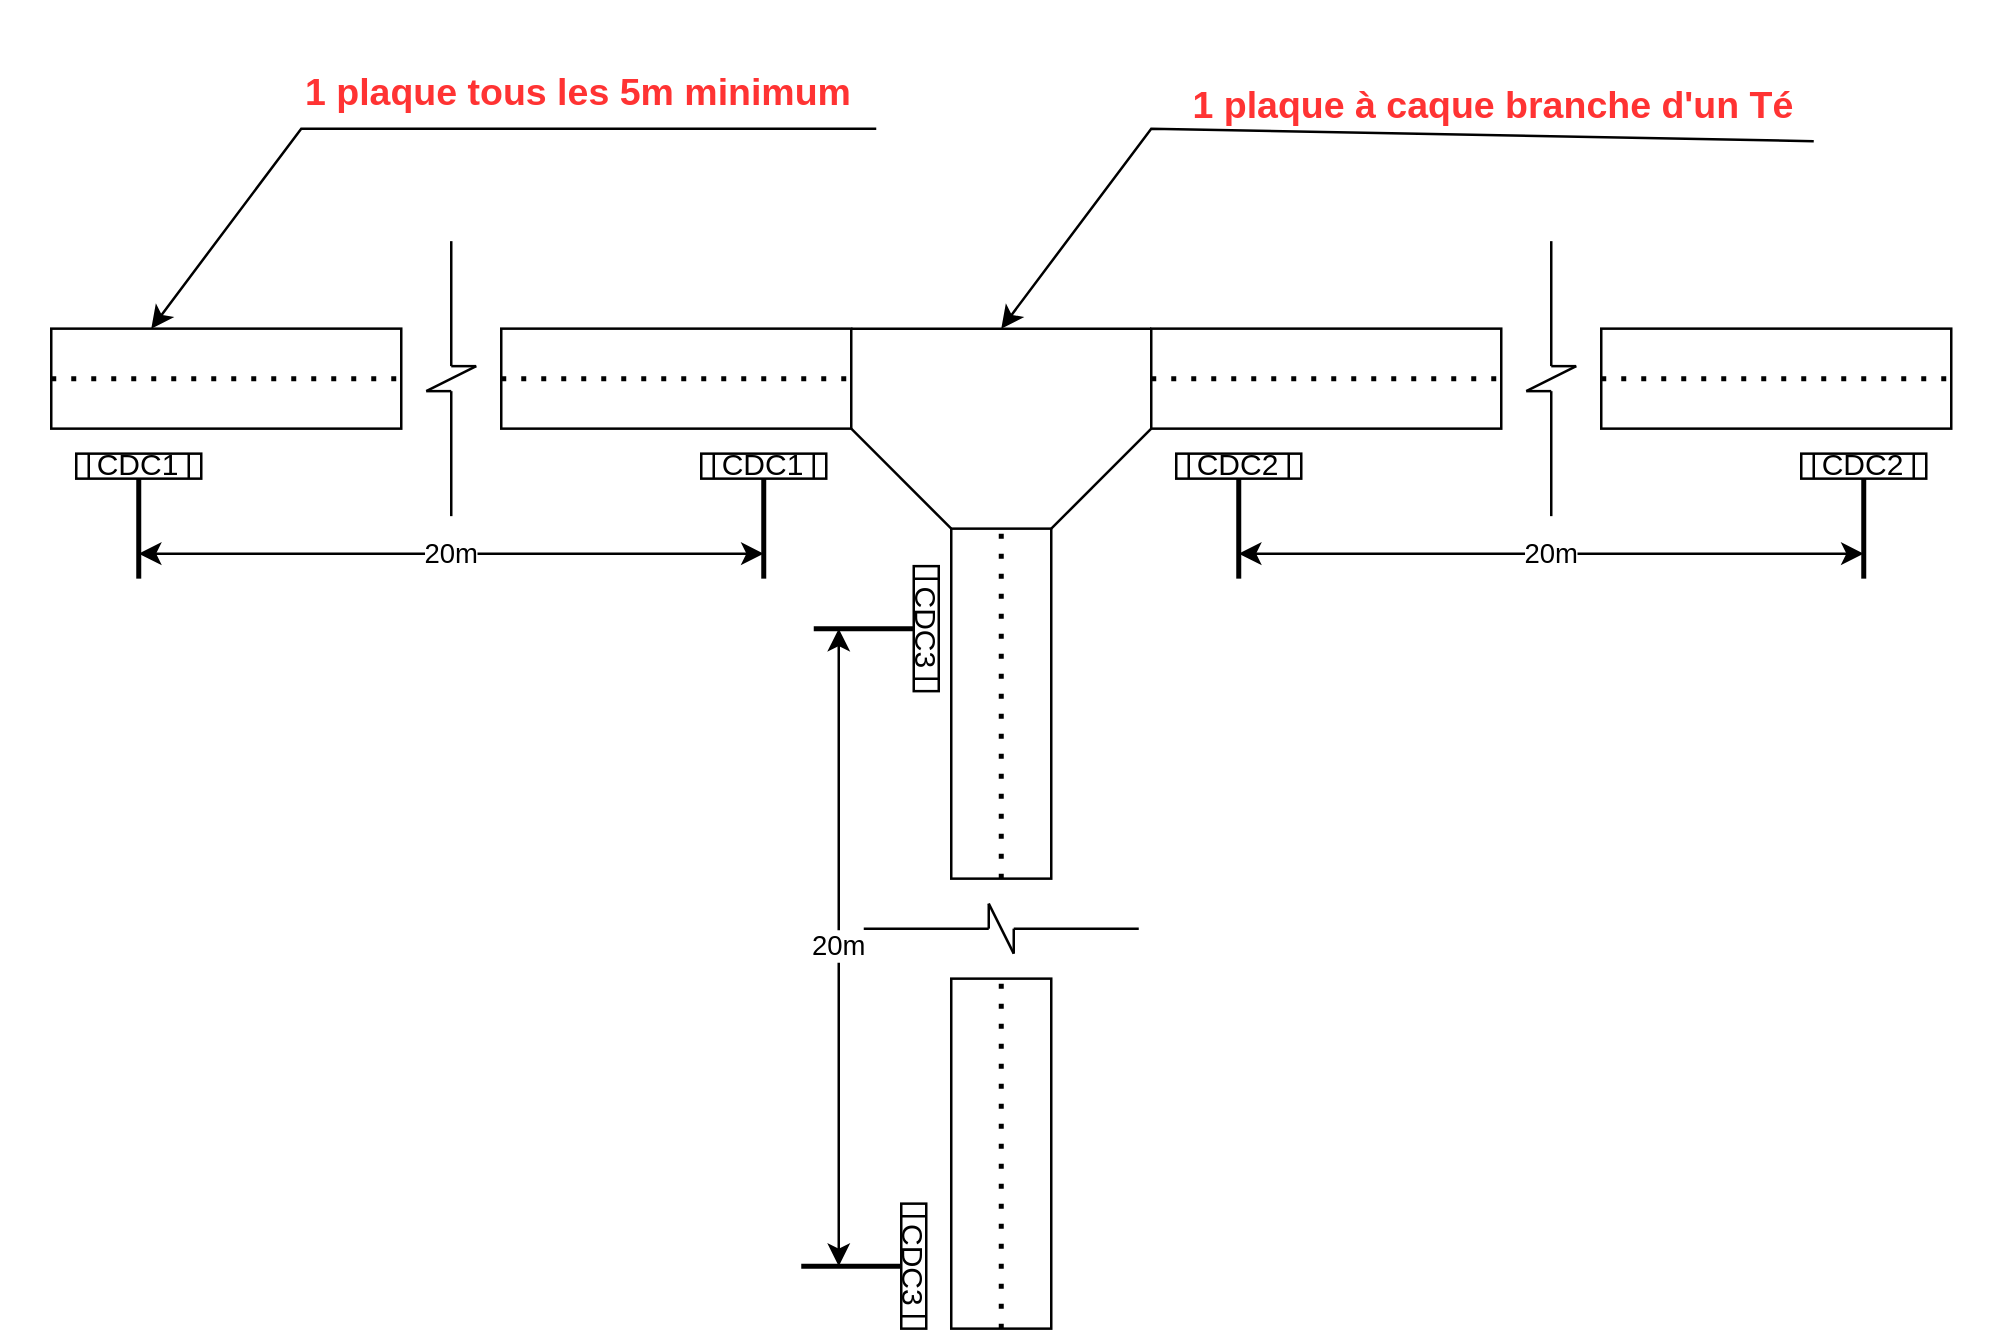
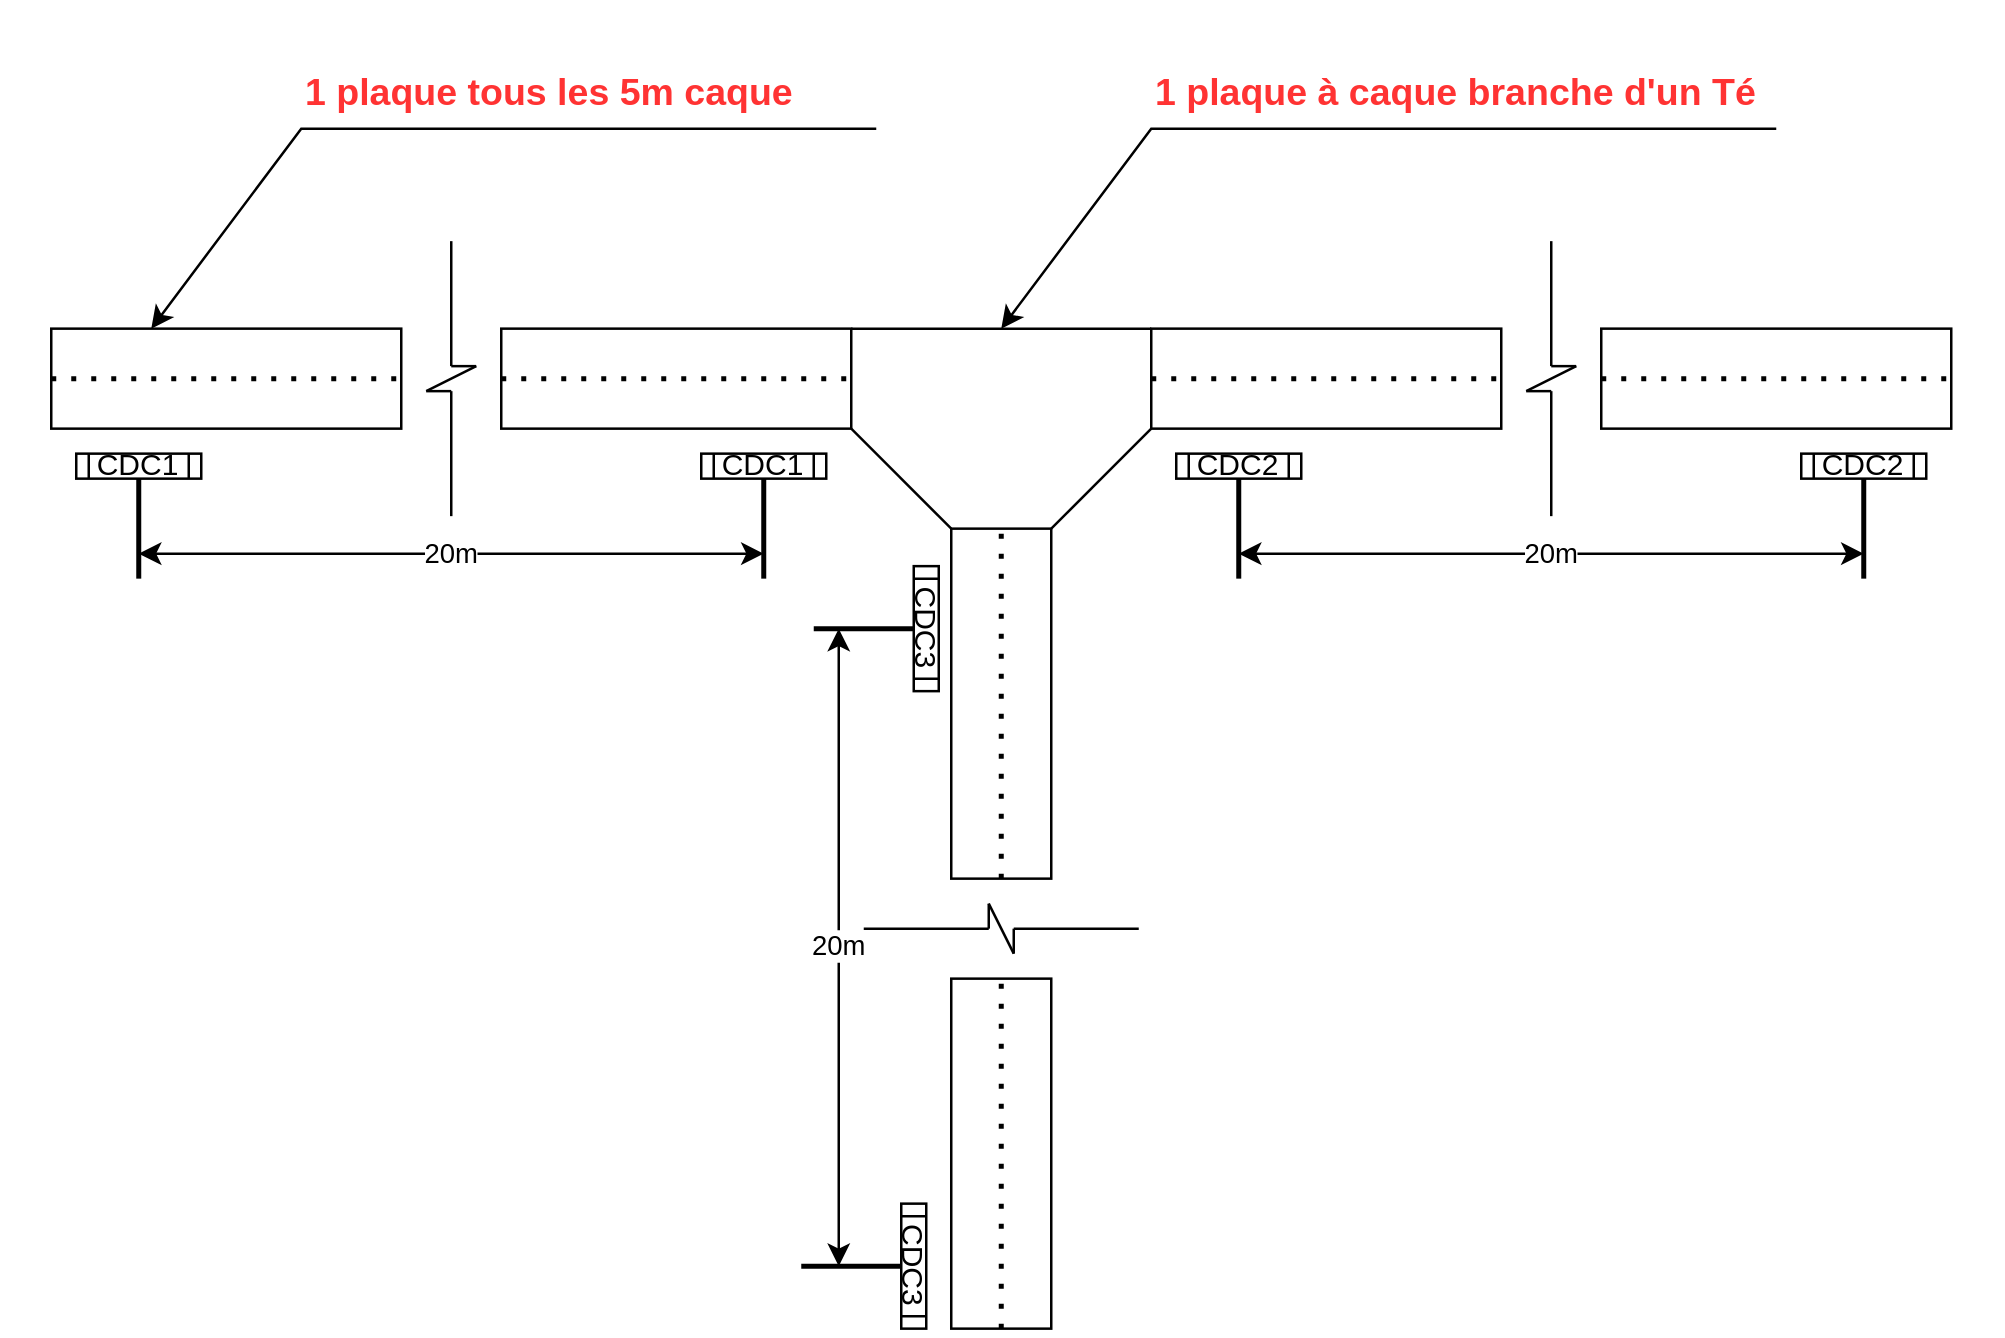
(556, 91) -> (545, 91)
(1501, 103) -> (1464, 91)
